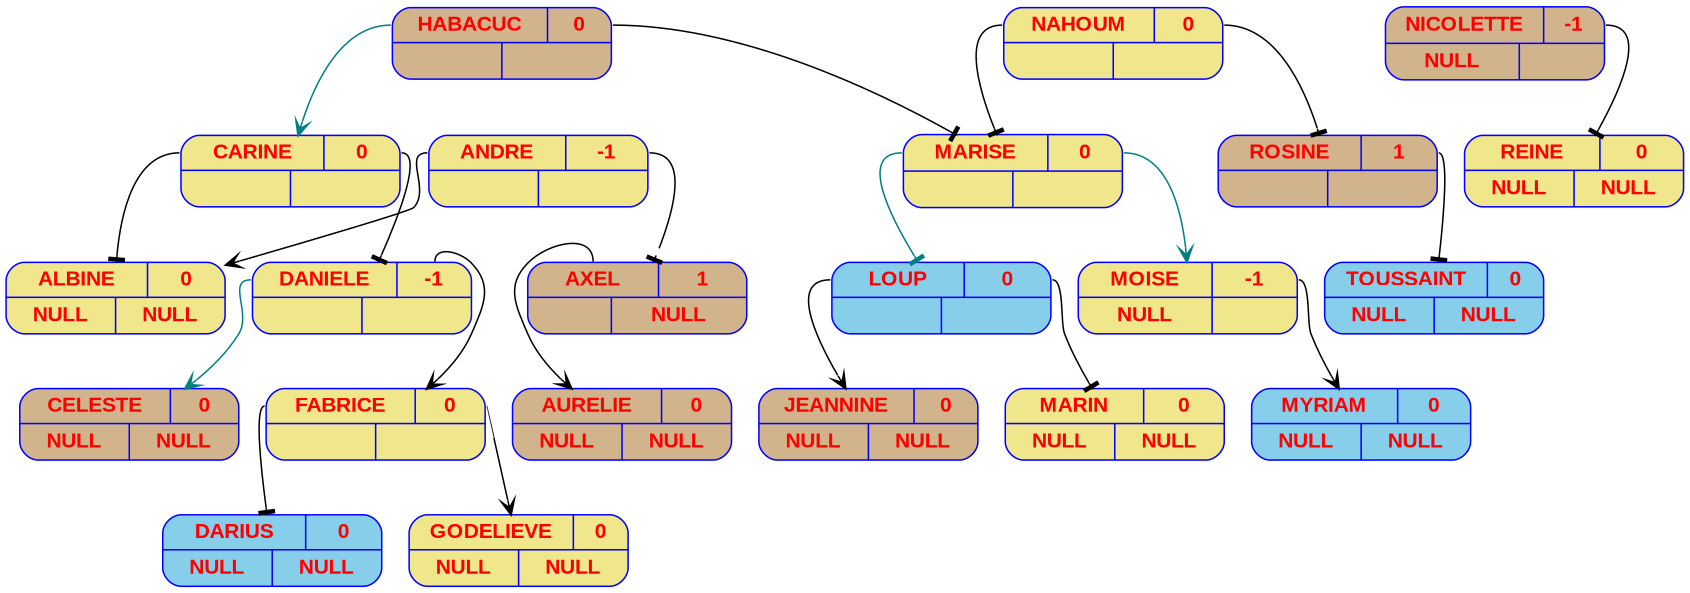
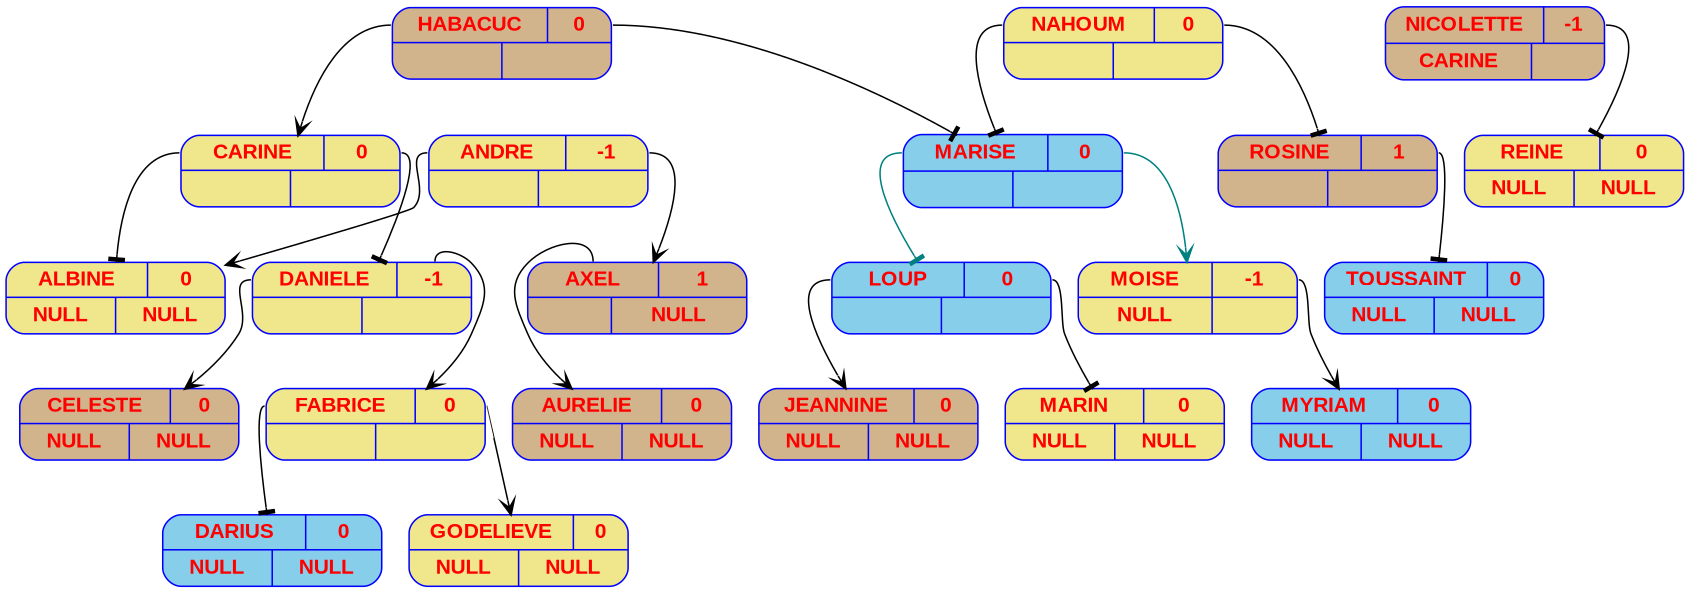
(333, 59) -> (333, 59)
(1452, 61) -> (1458, 61)
(1013, 171) -> (1013, 171)
(674, 194) -> (674, 194)
(239, 334) -> (239, 334)
